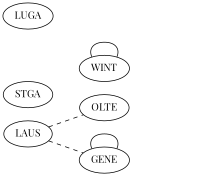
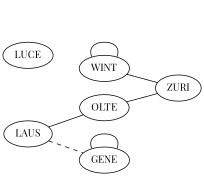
(28, 16) -> none
none -> (28, 55)
none -> (178, 88)
(28, 95) -> none
(66, 121) -> (66, 121)
